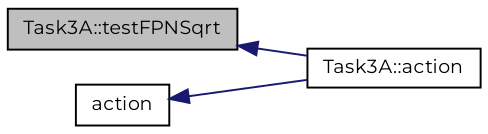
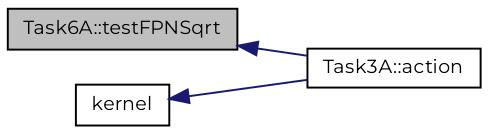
(123, 29) -> (123, 29)
(123, 105) -> (123, 105)
